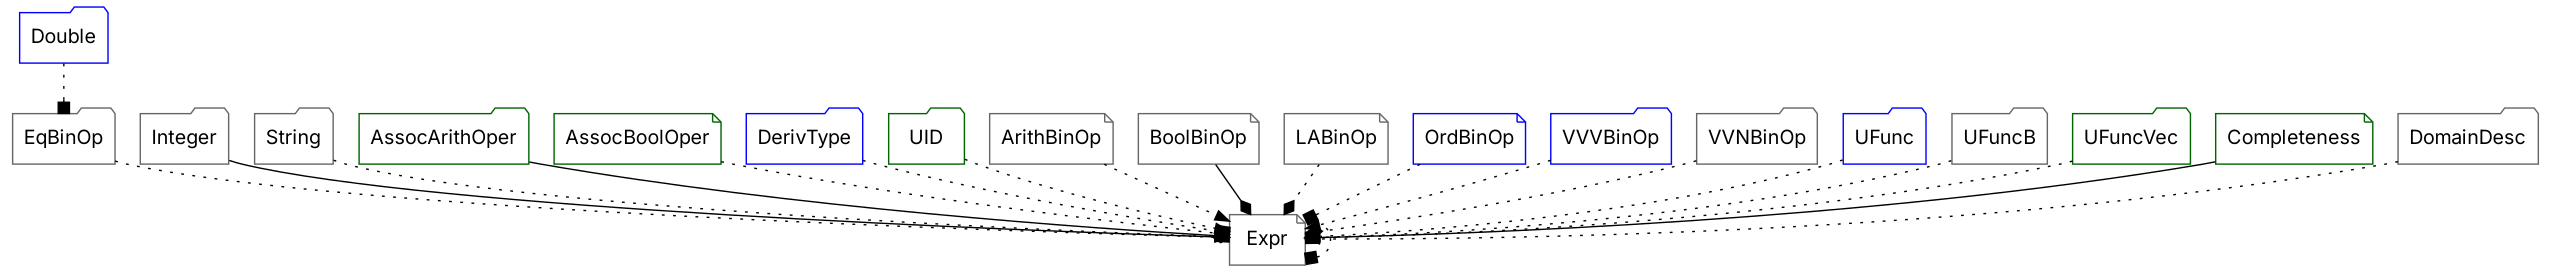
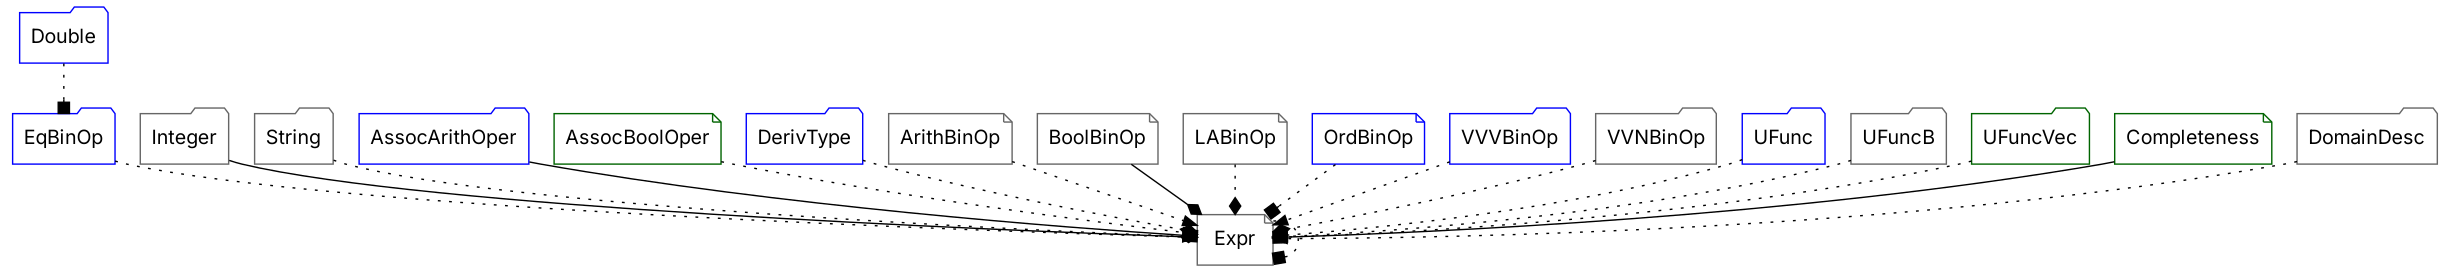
(64, 139) -> (64, 139)
(444, 139) -> (444, 139)
(927, 139) -> none
(1038, 200) -> (1021, 198)
